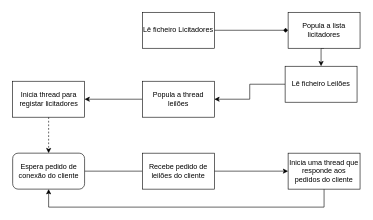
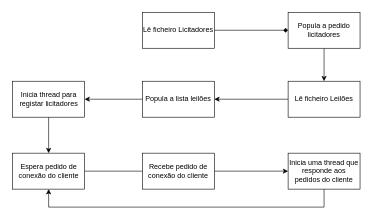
(324, 30) -> (324, 30)
(321, 84) -> (324, 99)
(179, 99) -> (179, 99)
(49, 133) -> (49, 133)
(49, 171) -> (49, 171)
(179, 171) -> (179, 171)
